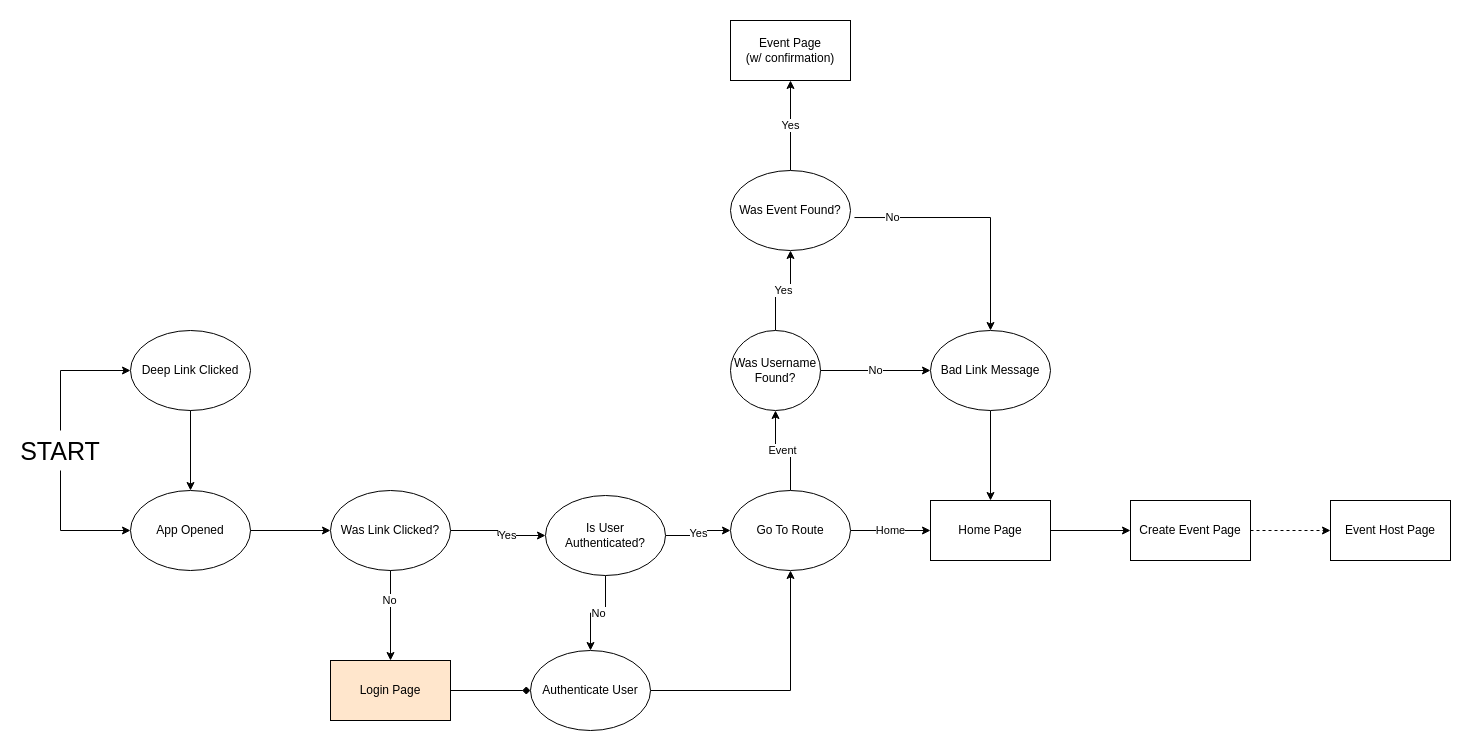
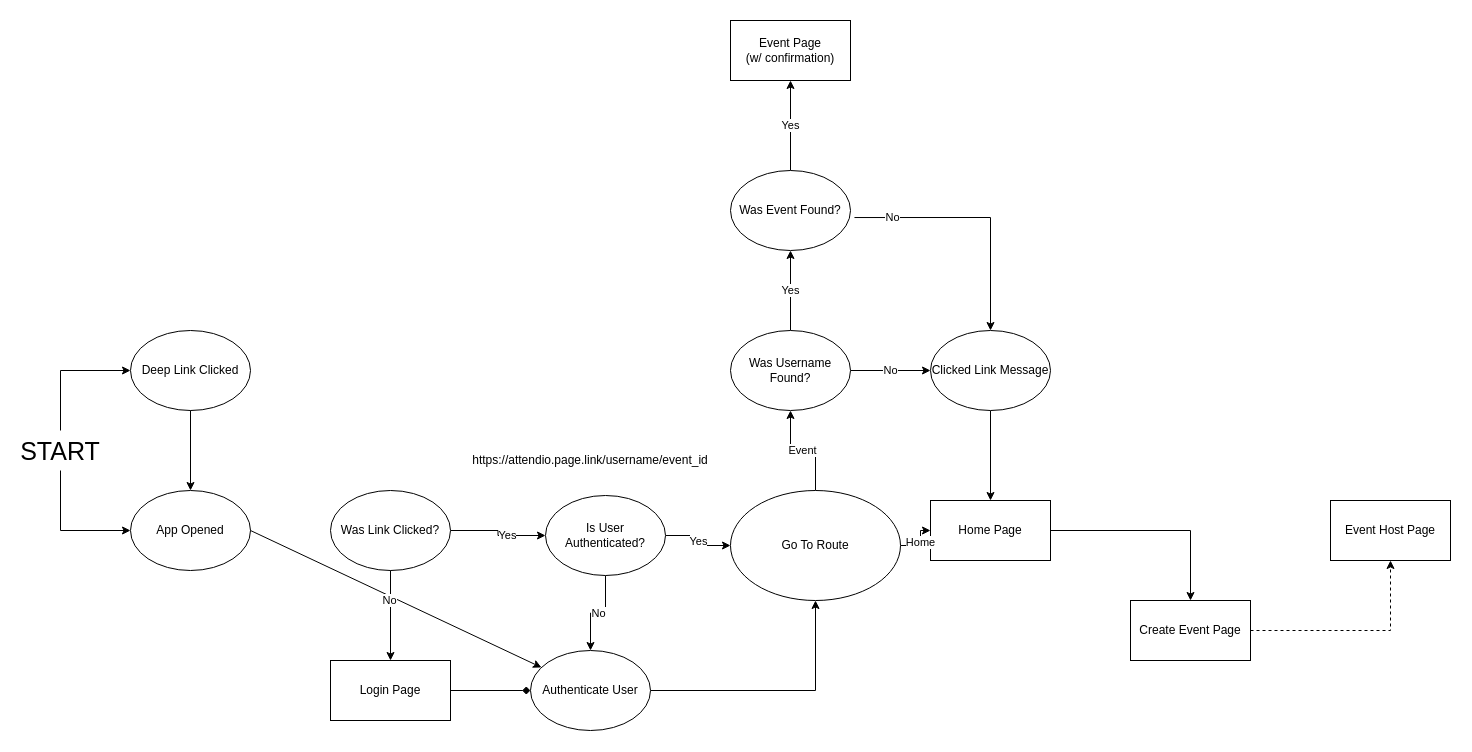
(776, 371) -> (791, 371)
(991, 371) -> (991, 371)
none -> (591, 461)
(287, 531) -> (465, 631)
(791, 531) -> (816, 546)
(1191, 531) -> (1191, 631)
(391, 691) -> (391, 691)
